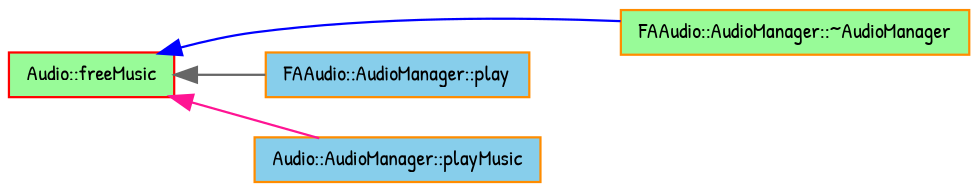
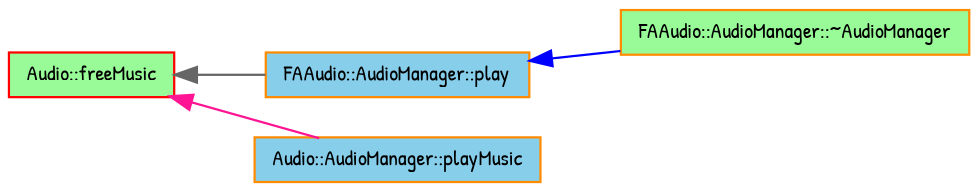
(400, 21) -> (586, 55)
